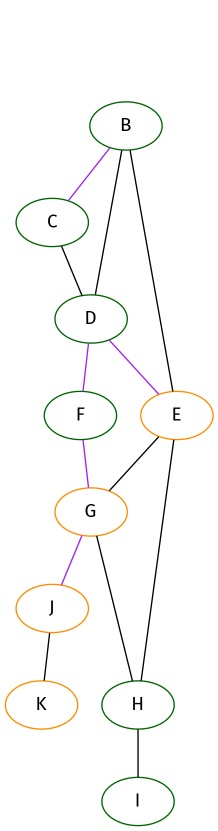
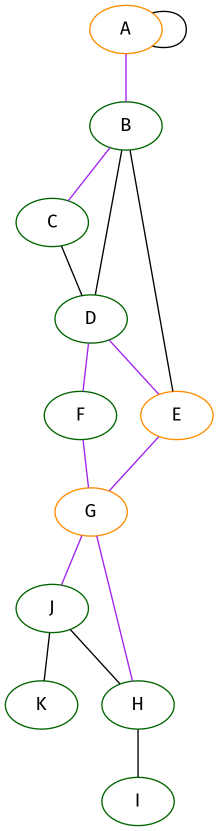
none -> (126, 29)
(134, 464) -> (134, 464)
(157, 560) -> (95, 657)
(52, 608) -> (52, 608)
(115, 609) -> (115, 609)
(42, 705) -> (42, 705)
